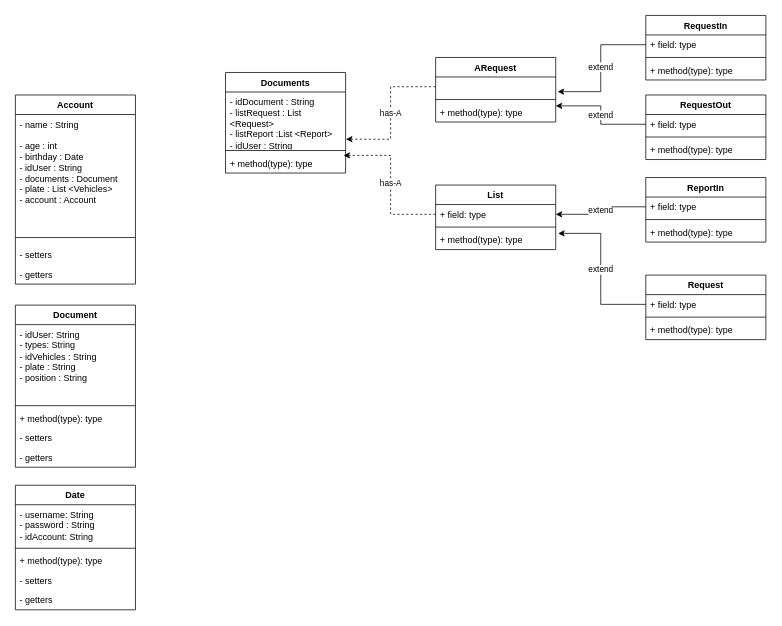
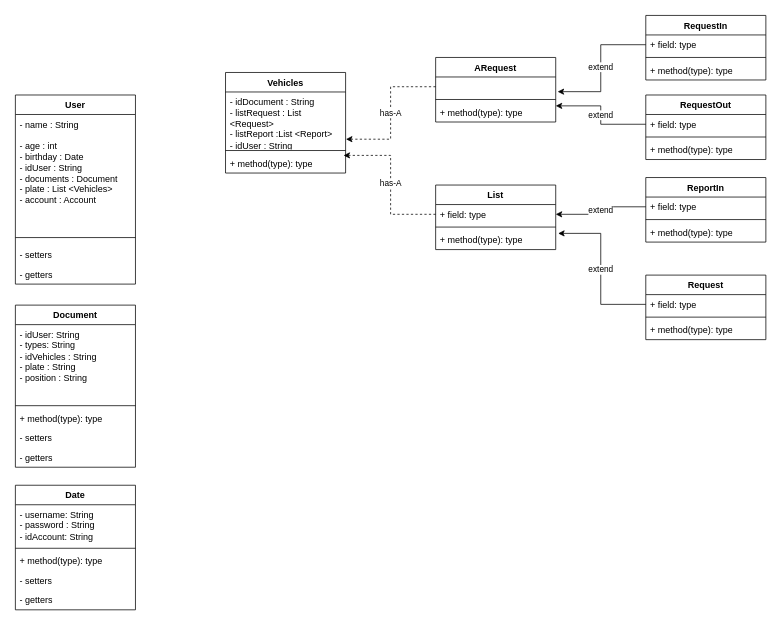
(285, 83) -> (285, 83)
(75, 106) -> (75, 106)
